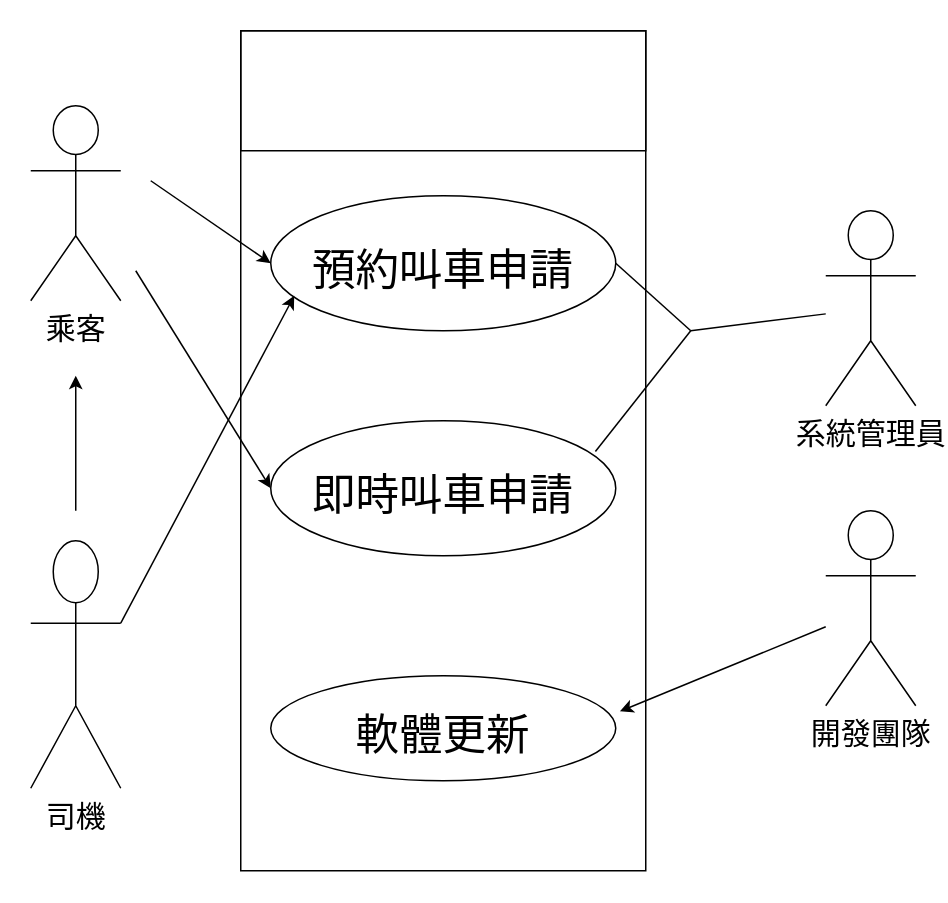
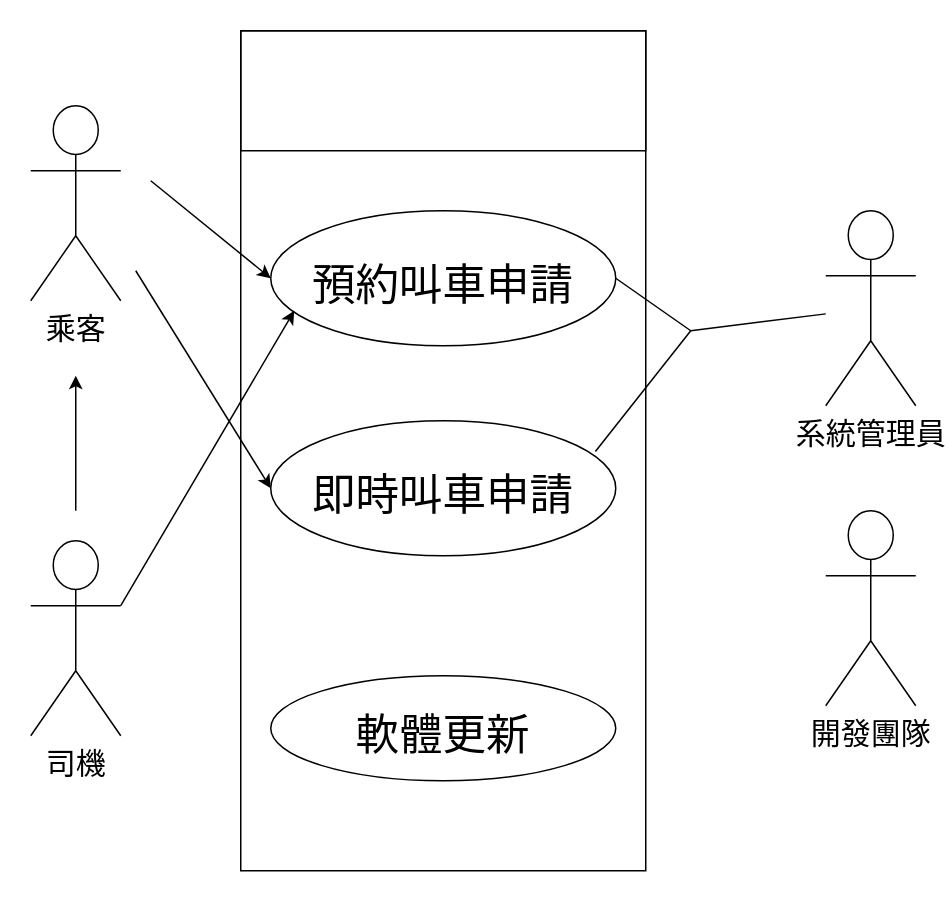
(443, 263) -> (443, 278)
(76, 665) -> (76, 638)
(728, 667) -> none
